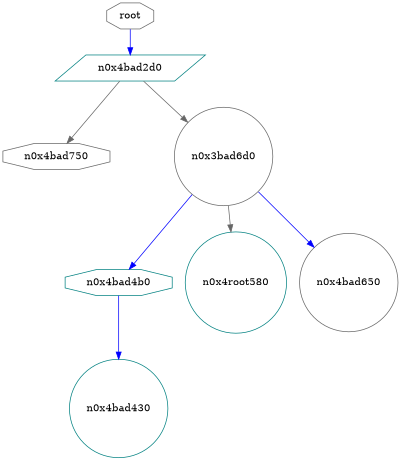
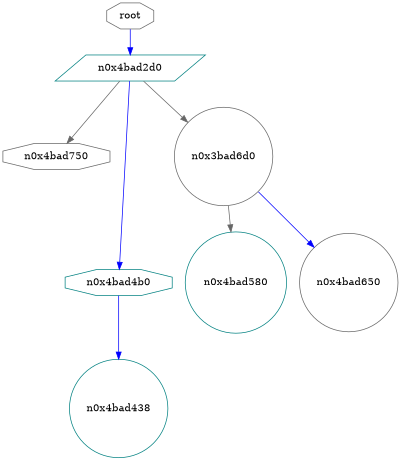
(163, 229) -> (125, 172)
(236, 283) -> (236, 283)
(119, 408) -> (119, 408)
